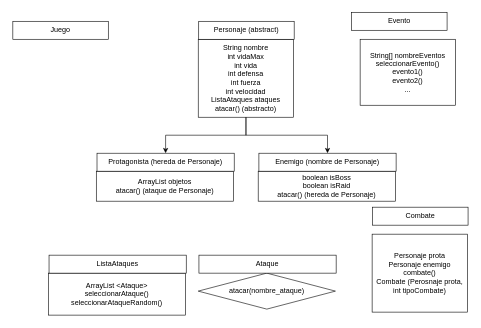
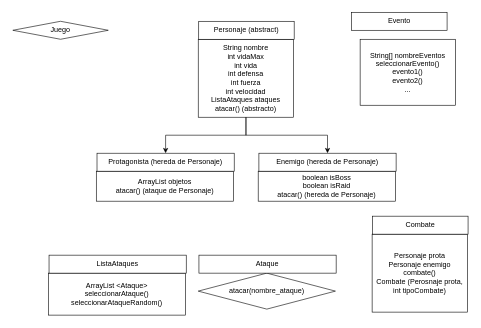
(61, 30) -> (61, 30)
(328, 162) -> (328, 162)
(421, 216) -> (421, 225)
